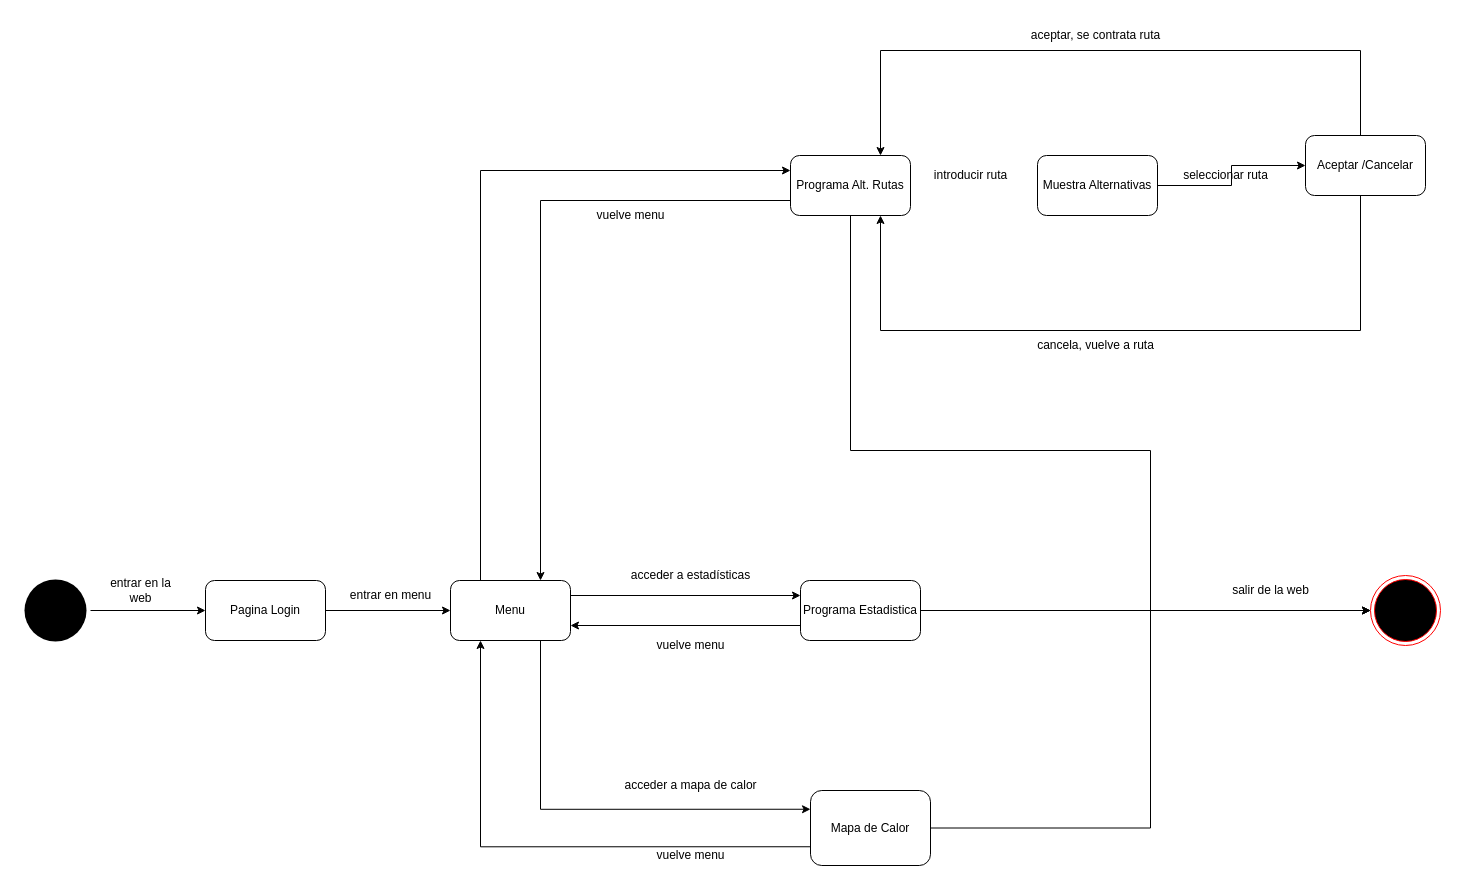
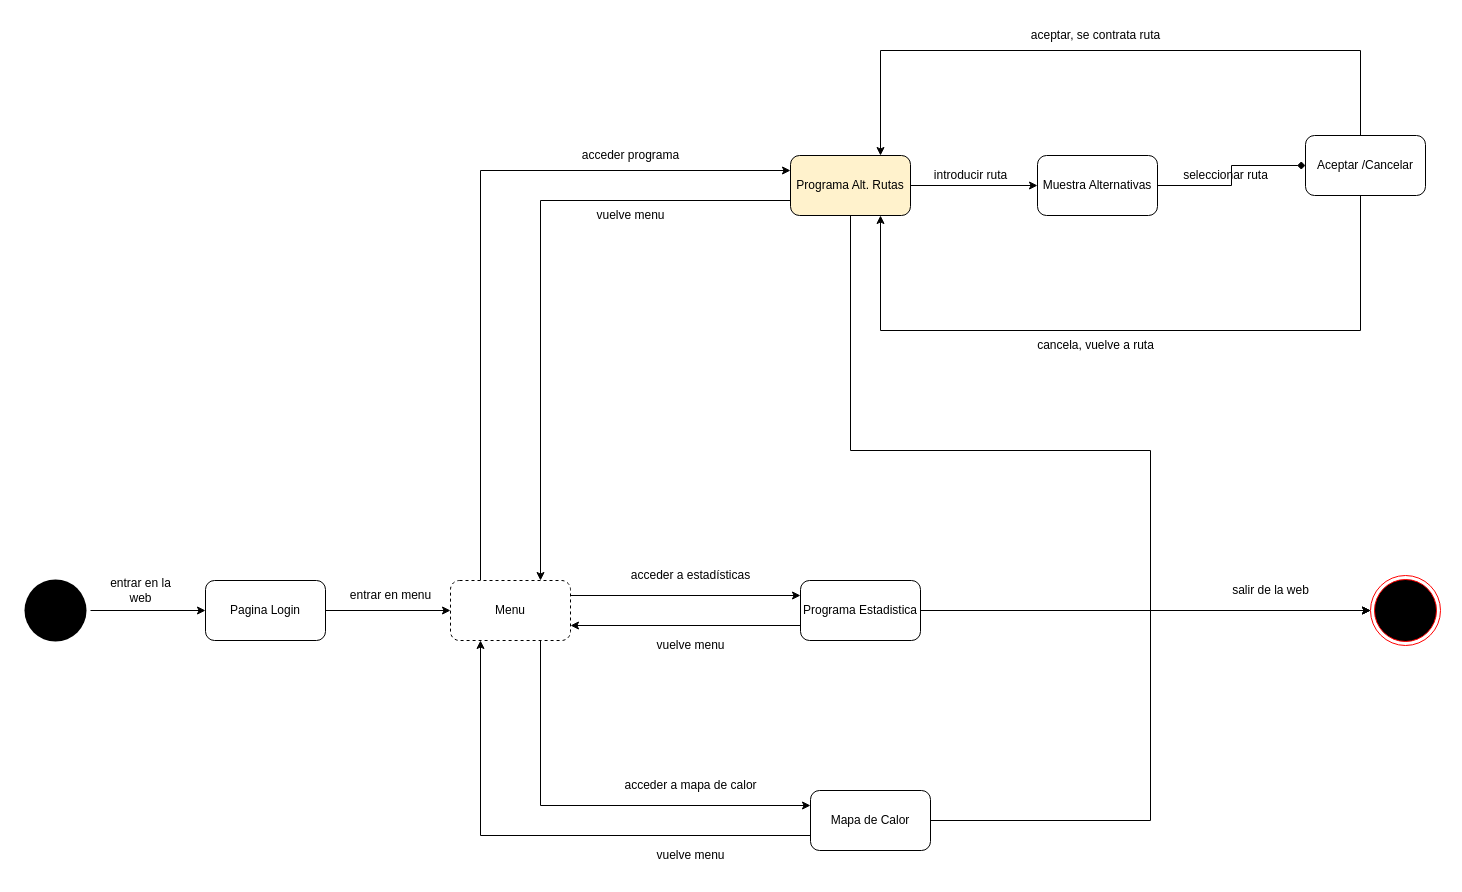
none -> (631, 156)
(1297, 166) -> (1296, 166)
(851, 186) -> (851, 186)
none -> (971, 186)
(511, 611) -> (511, 611)
(871, 828) -> (871, 821)
